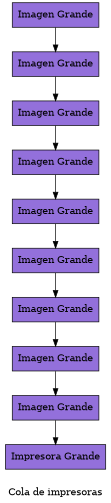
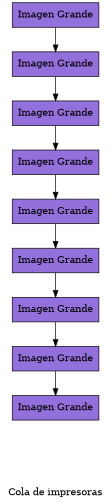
(56, 457) -> none
